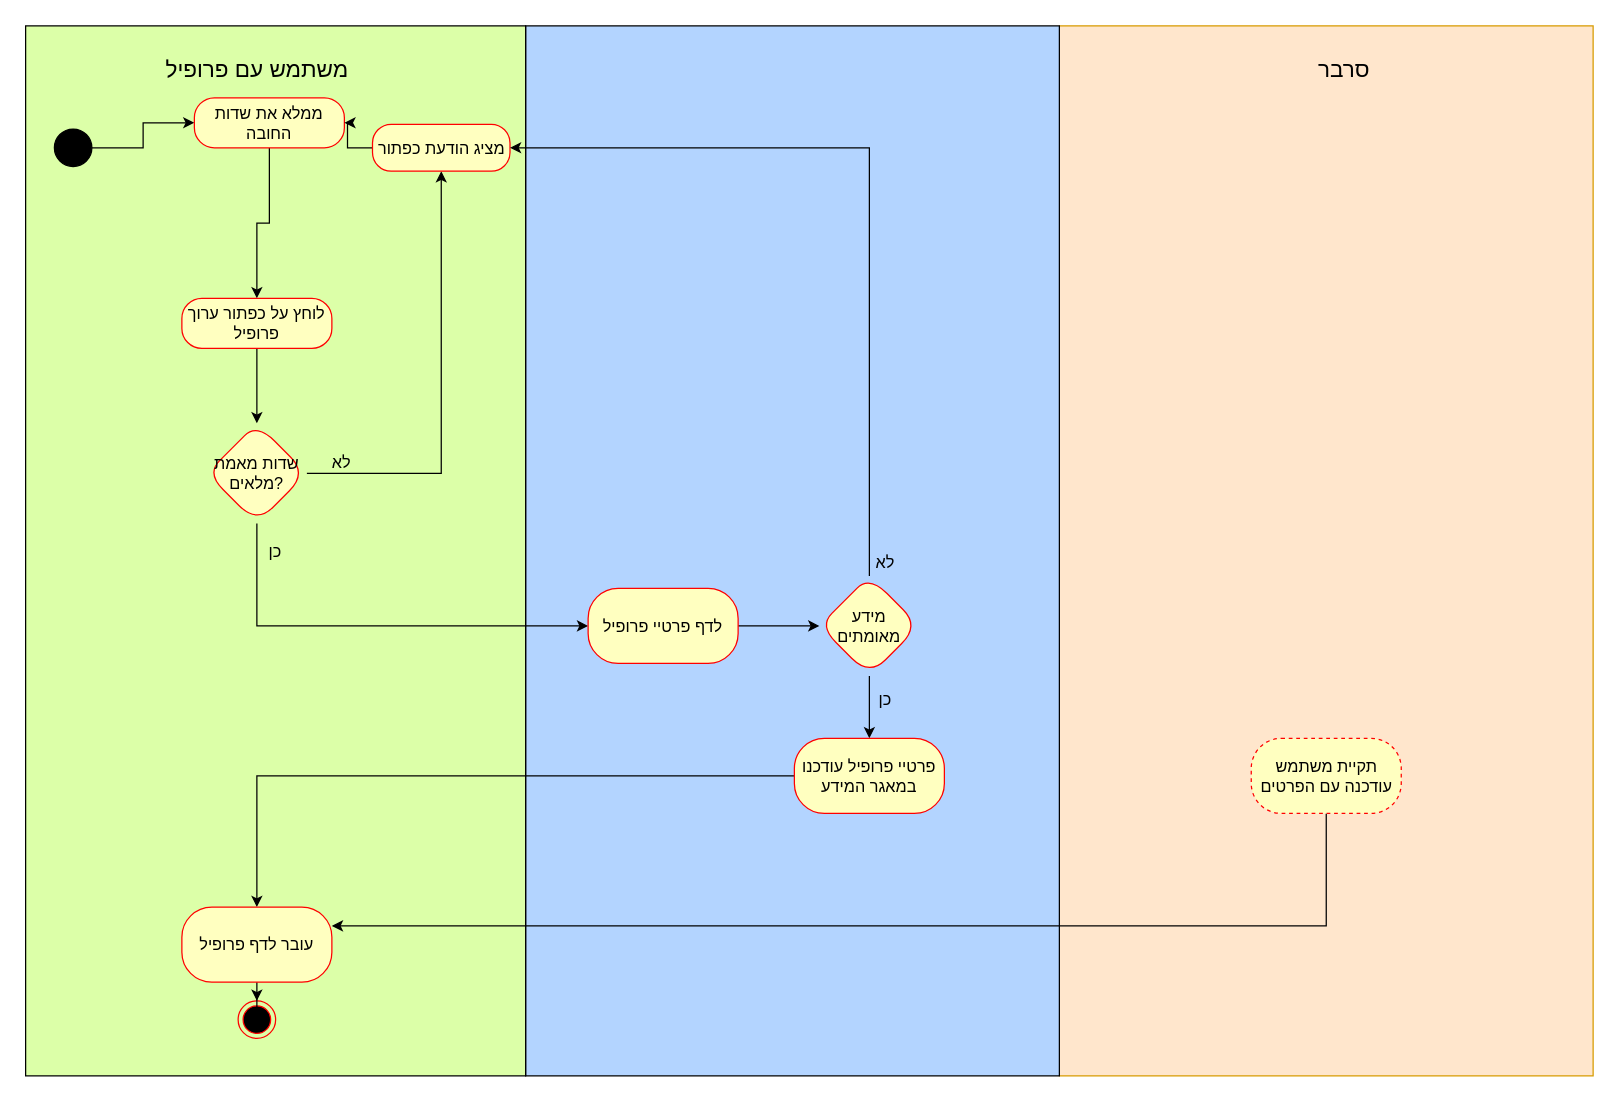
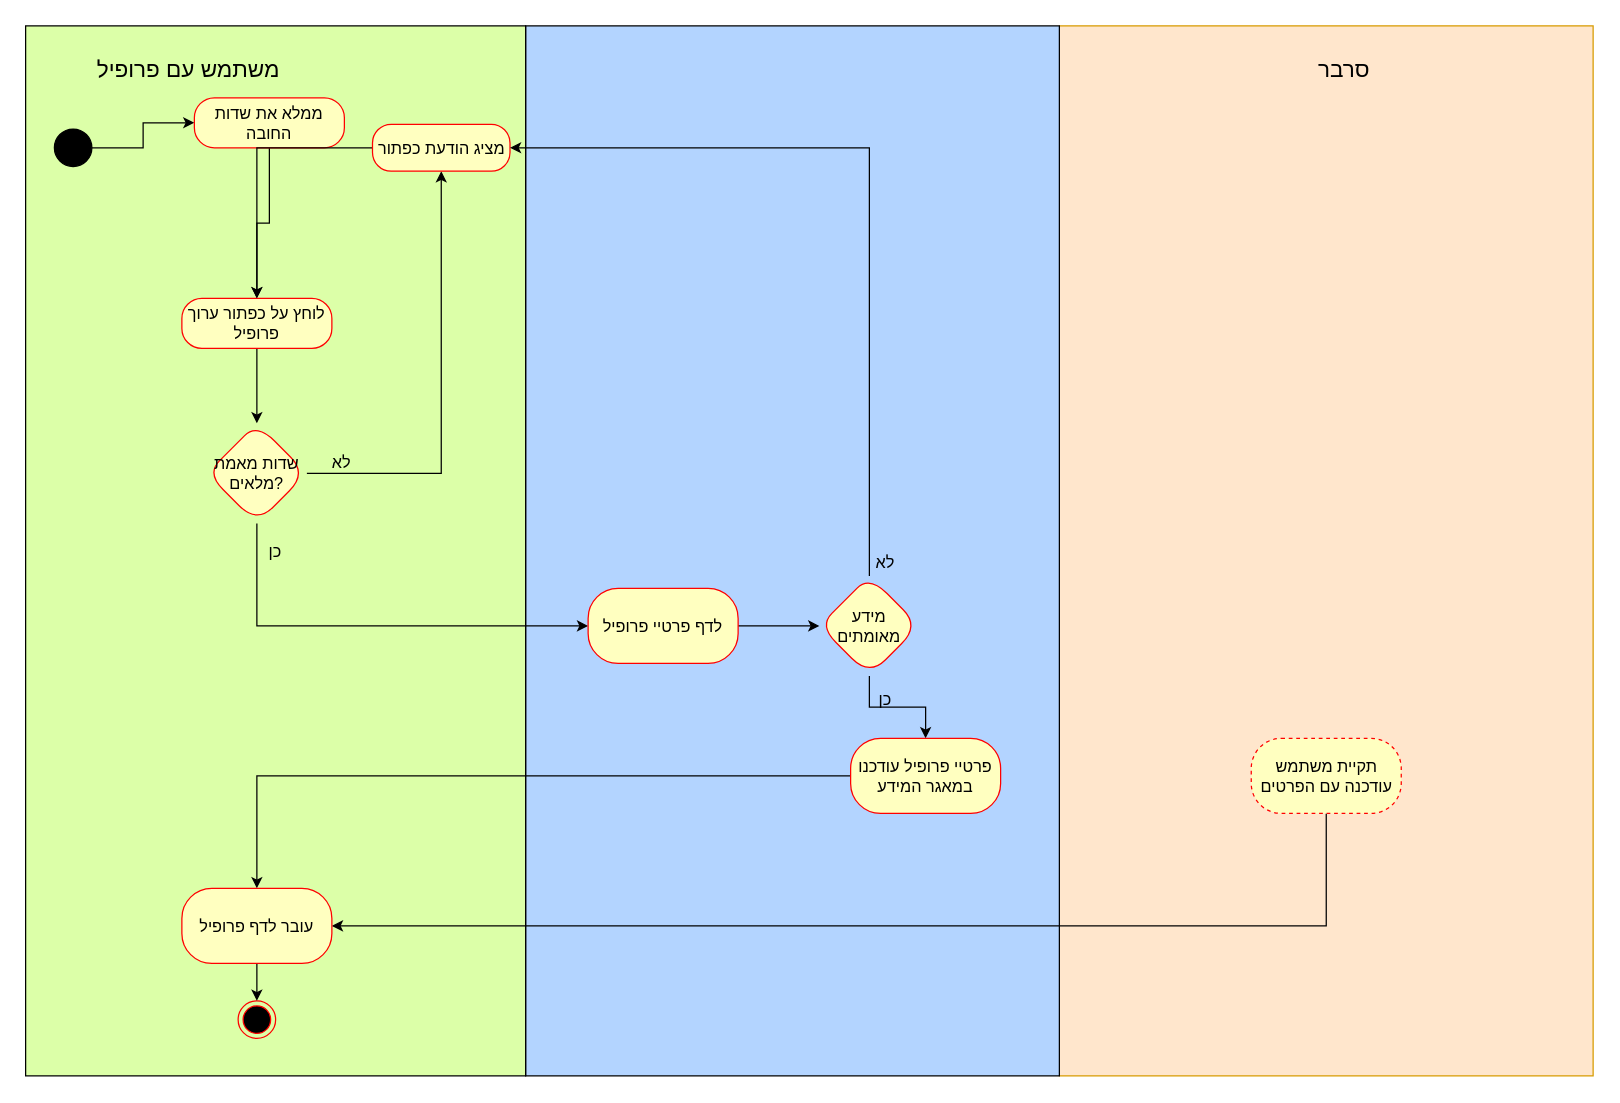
(257, 69) -> (188, 69)
(348, 134) -> (267, 148)
(869, 776) -> (926, 776)
(257, 944) -> (257, 926)
